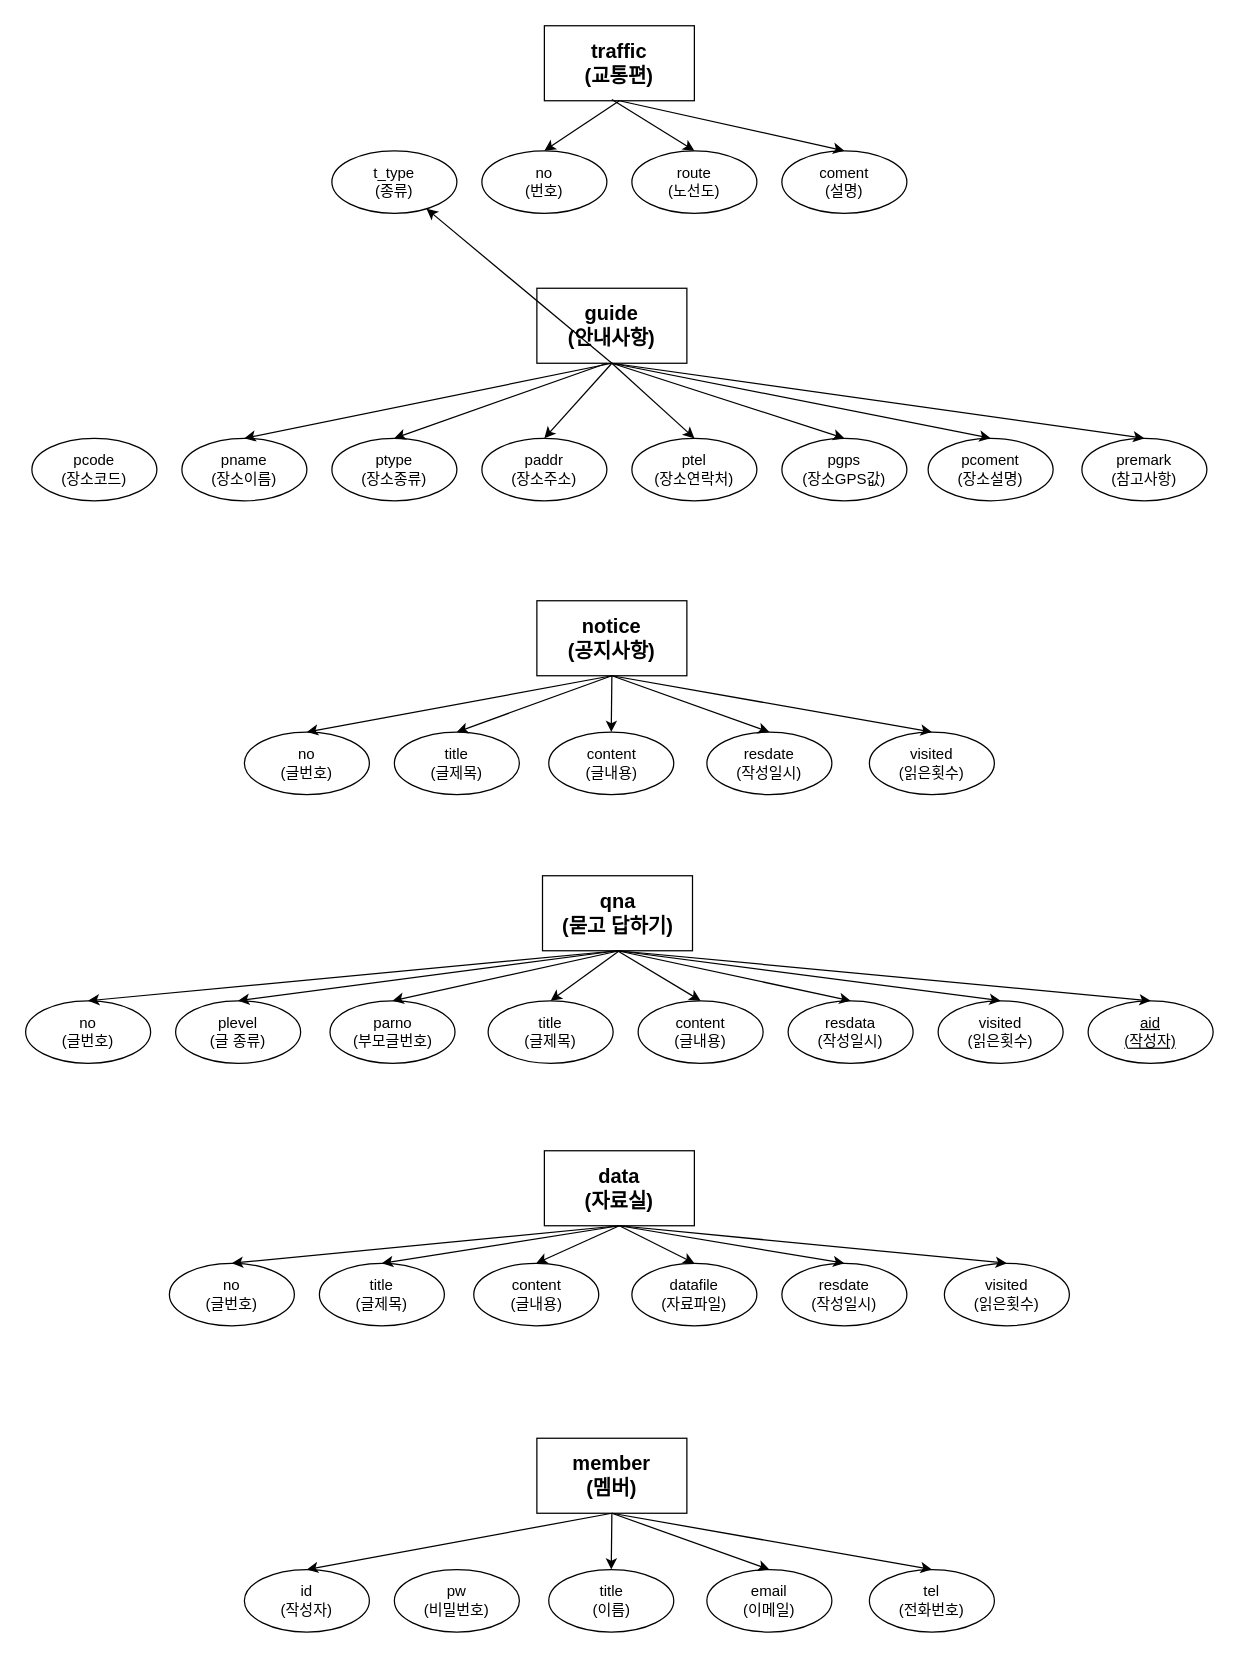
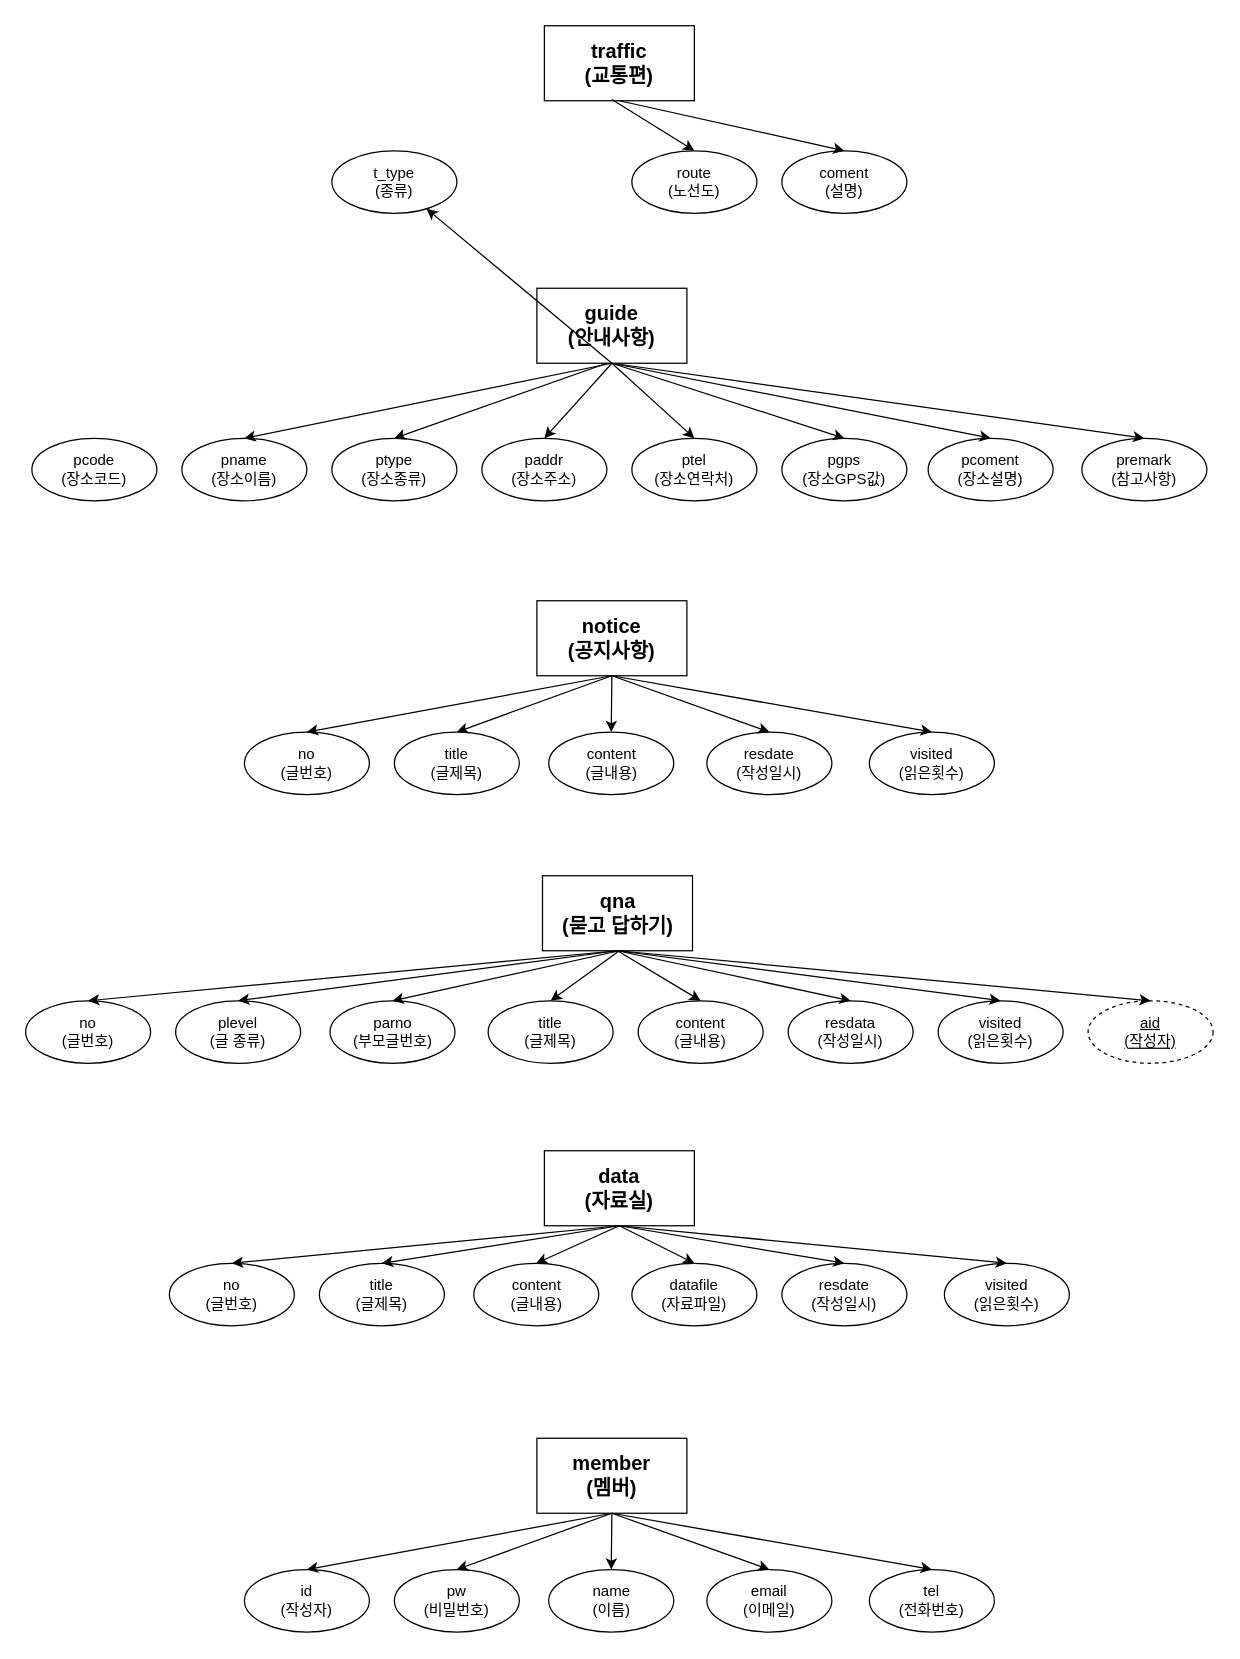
(583, 125) -> none
(544, 182) -> none
(1151, 1032) -> (1151, 1032)
none -> (536, 1541)
(612, 1601) -> (612, 1601)
